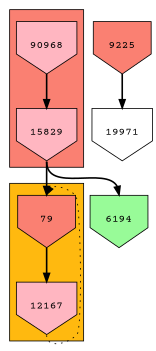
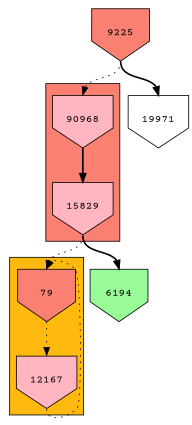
none -> (106, 77)
(47, 175) -> (69, 251)
(47, 260) -> (47, 334)
